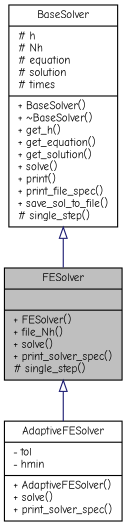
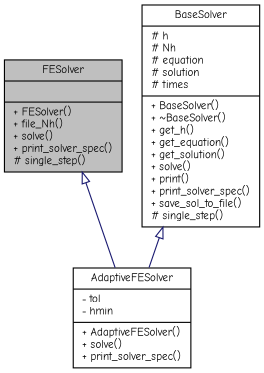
(61, 191) -> (201, 191)
(63, 253) -> (154, 253)
